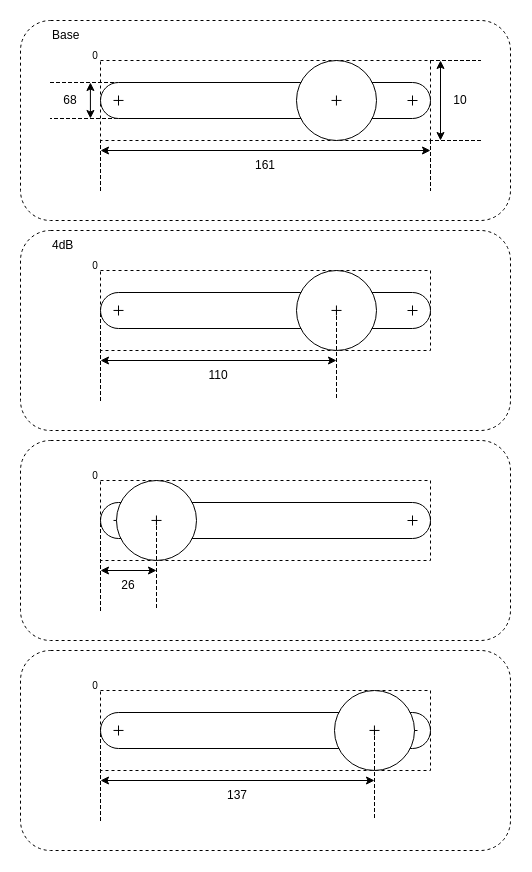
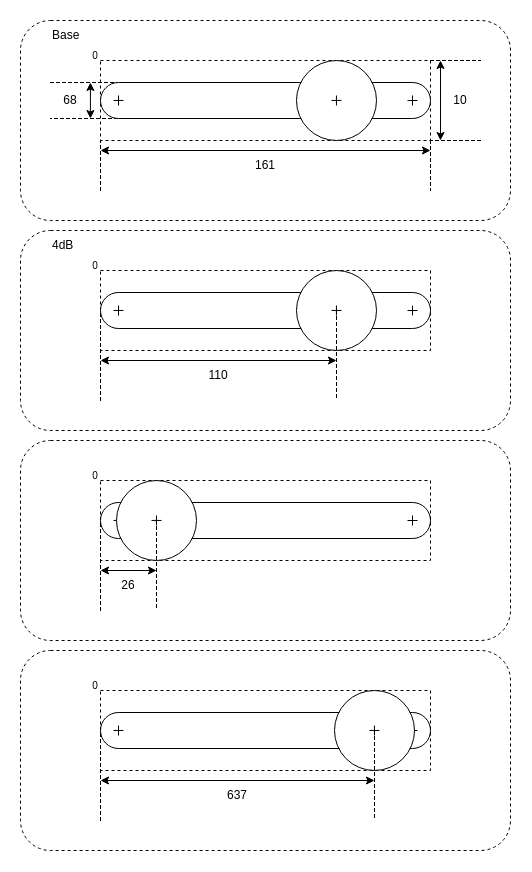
(238, 796) -> (238, 796)
